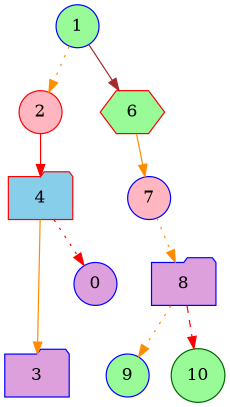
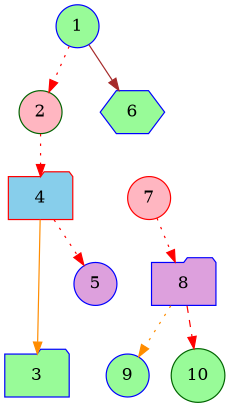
(61, 64) -> (61, 64)
(41, 112) -> (41, 112)
(132, 112) -> (132, 112)
(41, 149) -> (41, 149)
(140, 149) -> none
(149, 198) -> (149, 198)
(164, 235) -> (164, 235)
(95, 284) -> (95, 284)
(37, 376) -> (37, 376)
